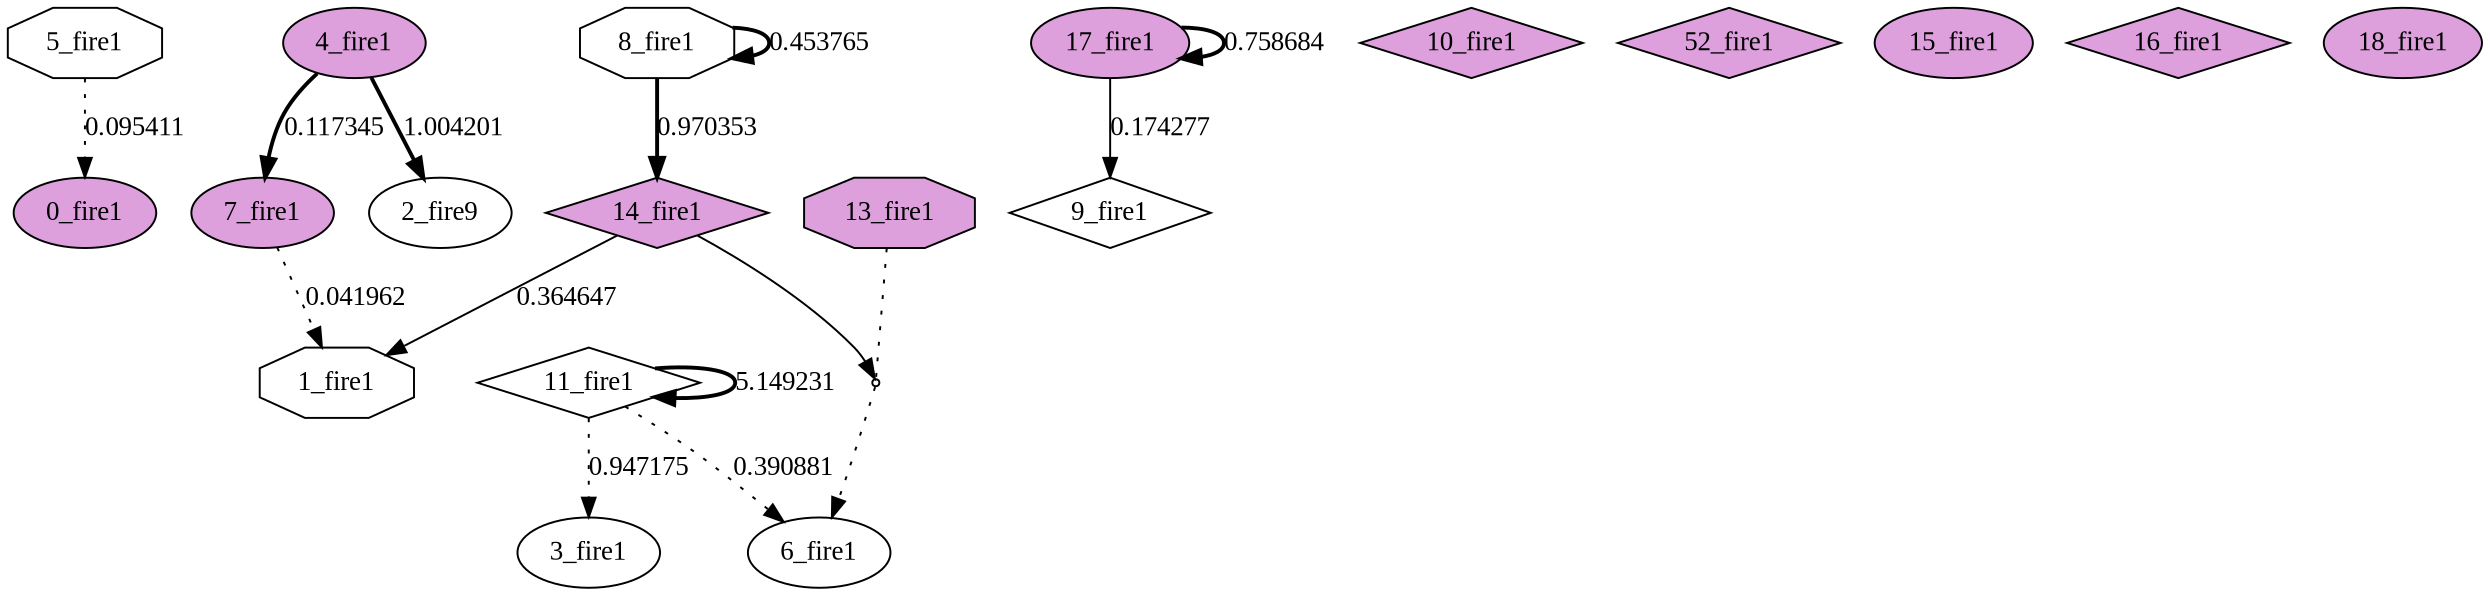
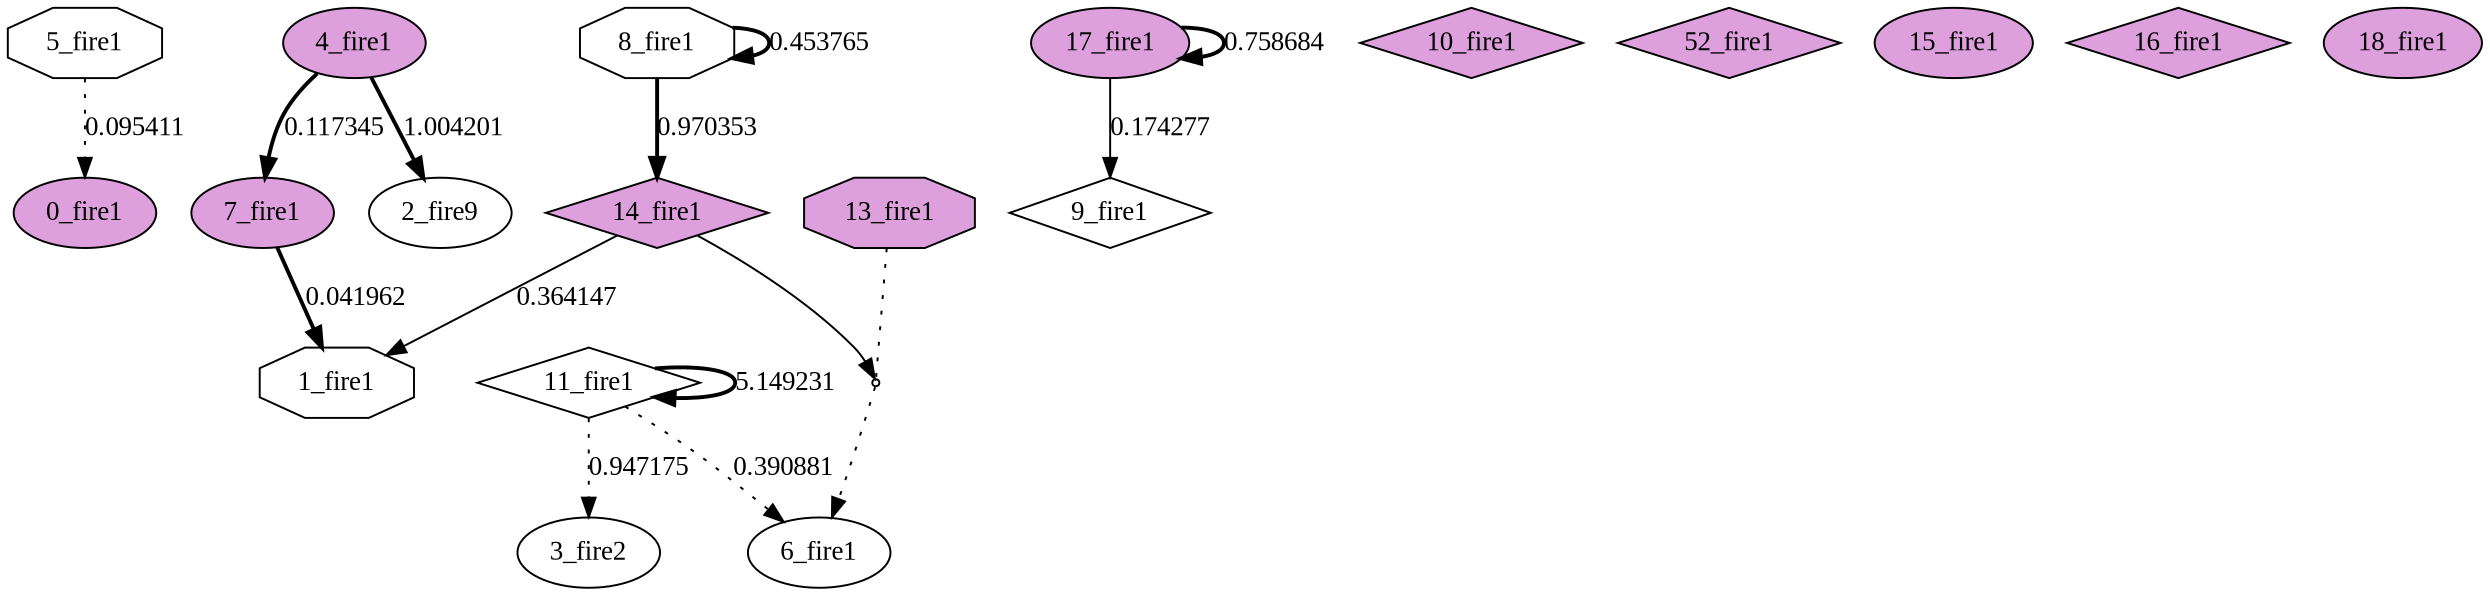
(296, 288) -> (296, 288)
(567, 298) -> (567, 298)
(589, 553) -> (589, 553)
